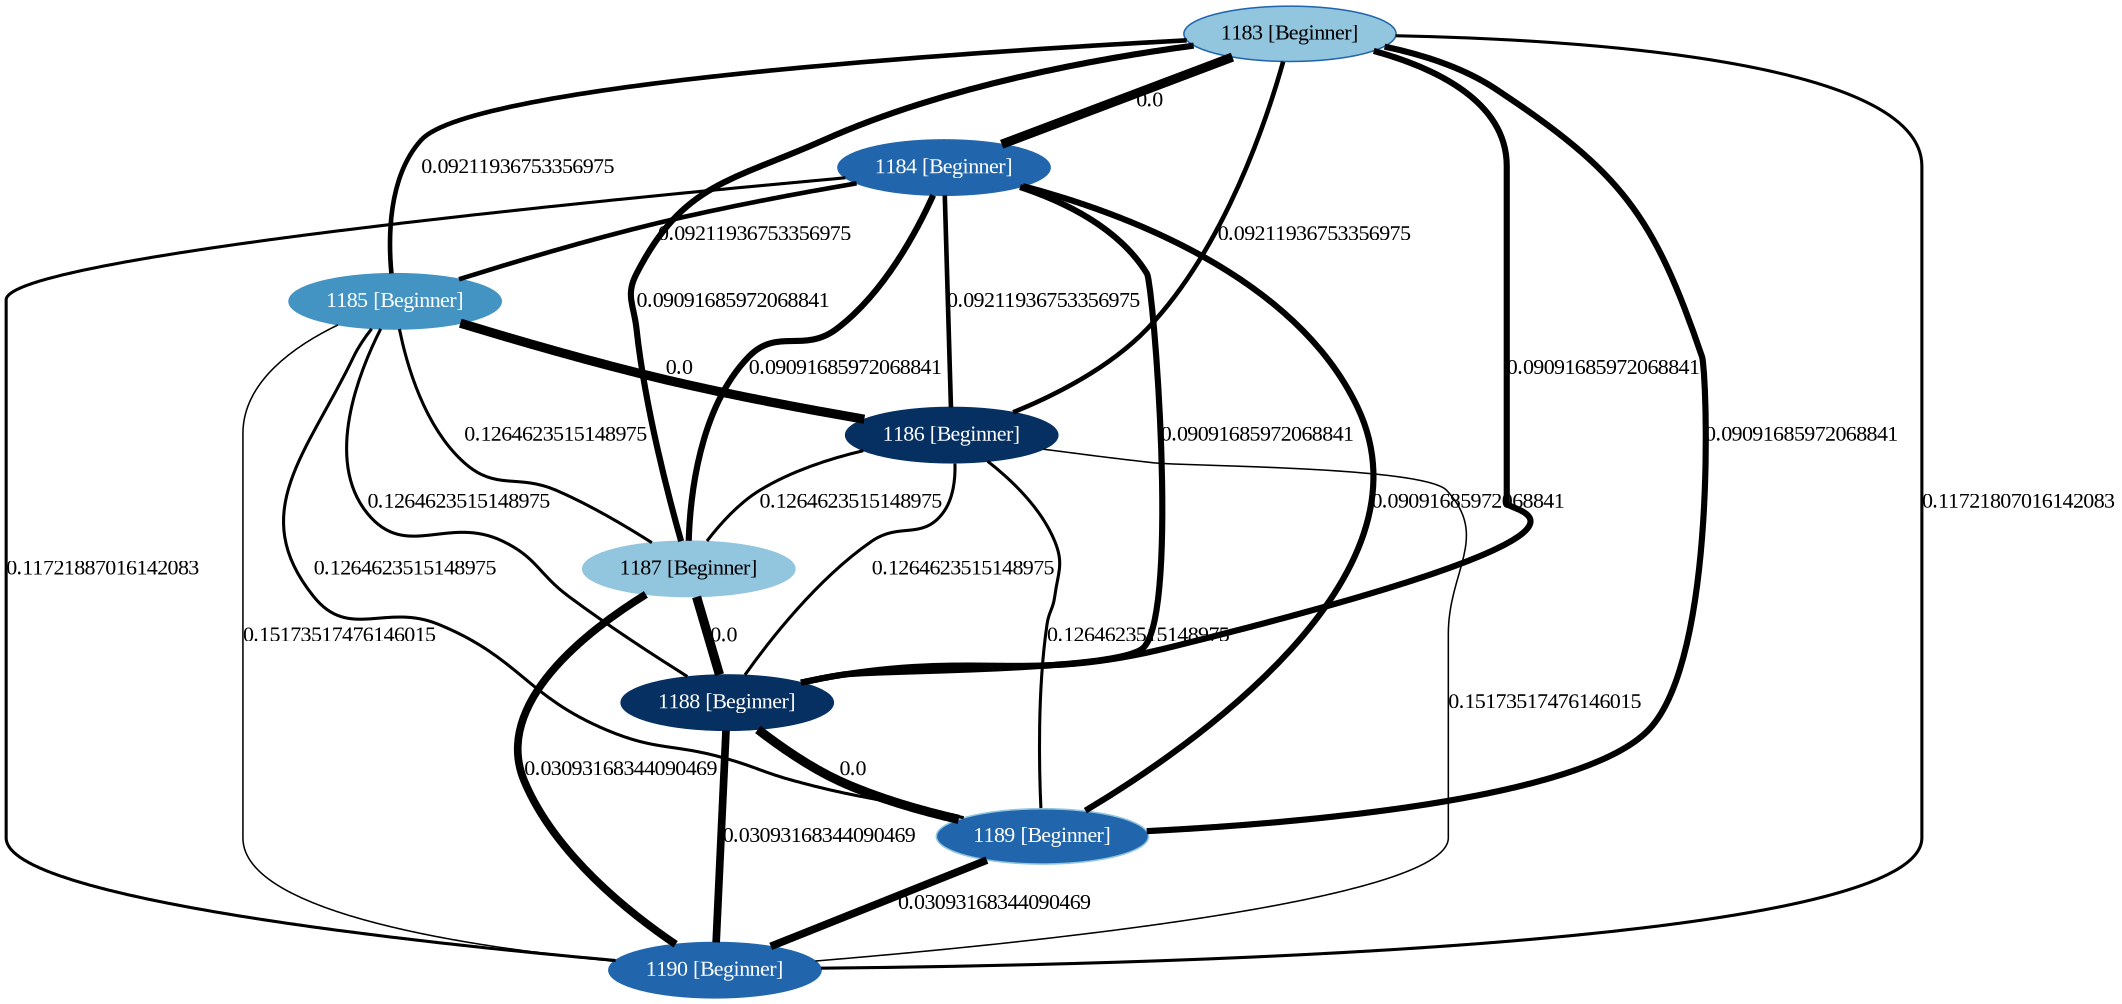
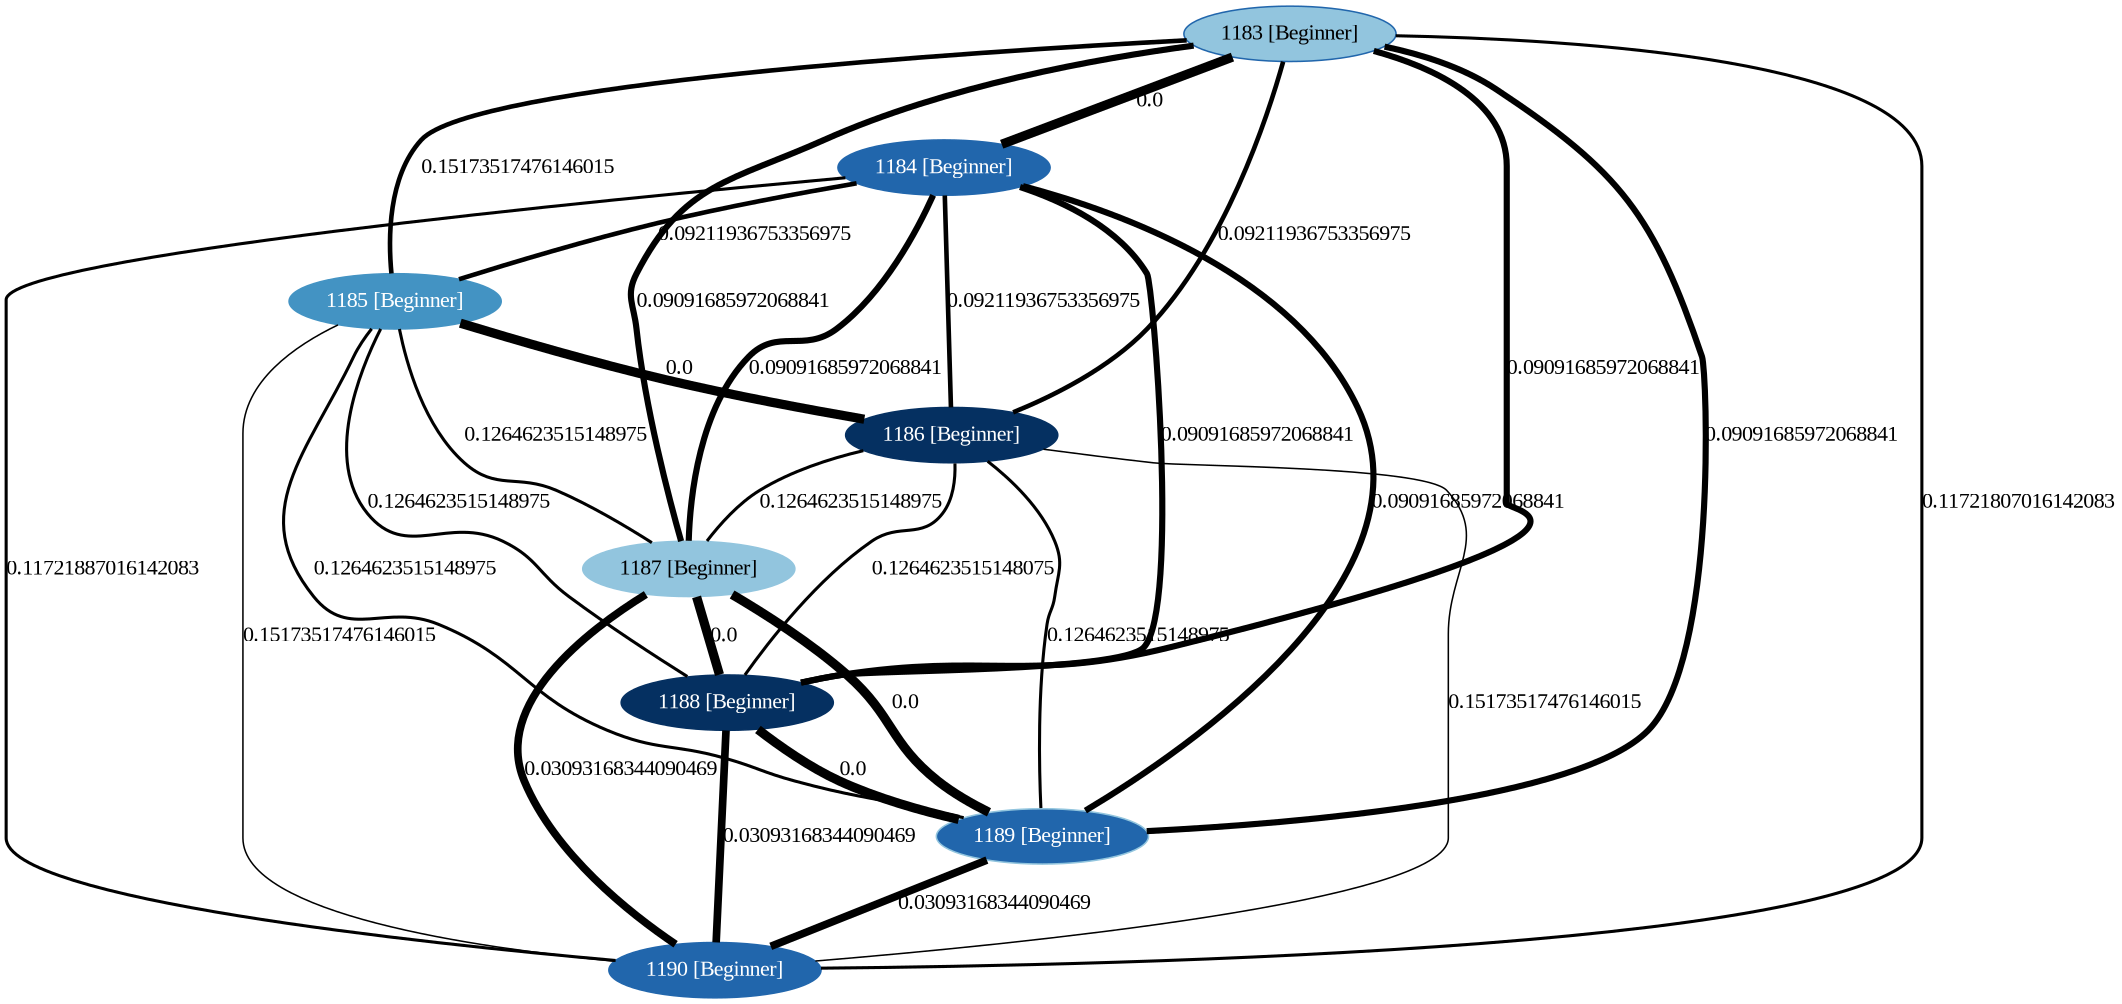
(518, 168) -> (518, 168)
(963, 569) -> (963, 569)
none -> (868, 696)
